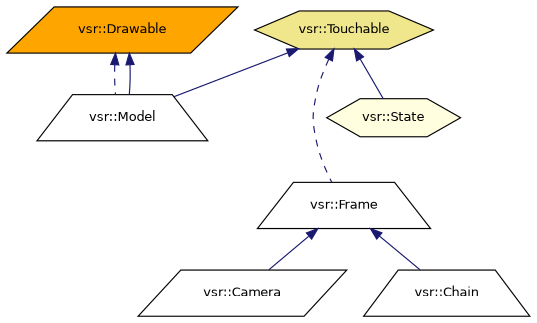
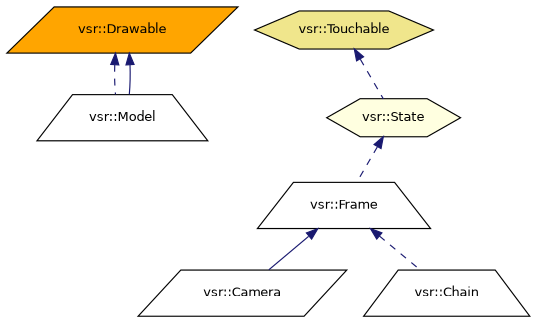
(231, 75) -> none
(372, 79) -> (372, 79)
(313, 121) -> (367, 164)
(400, 253) -> (400, 253)
